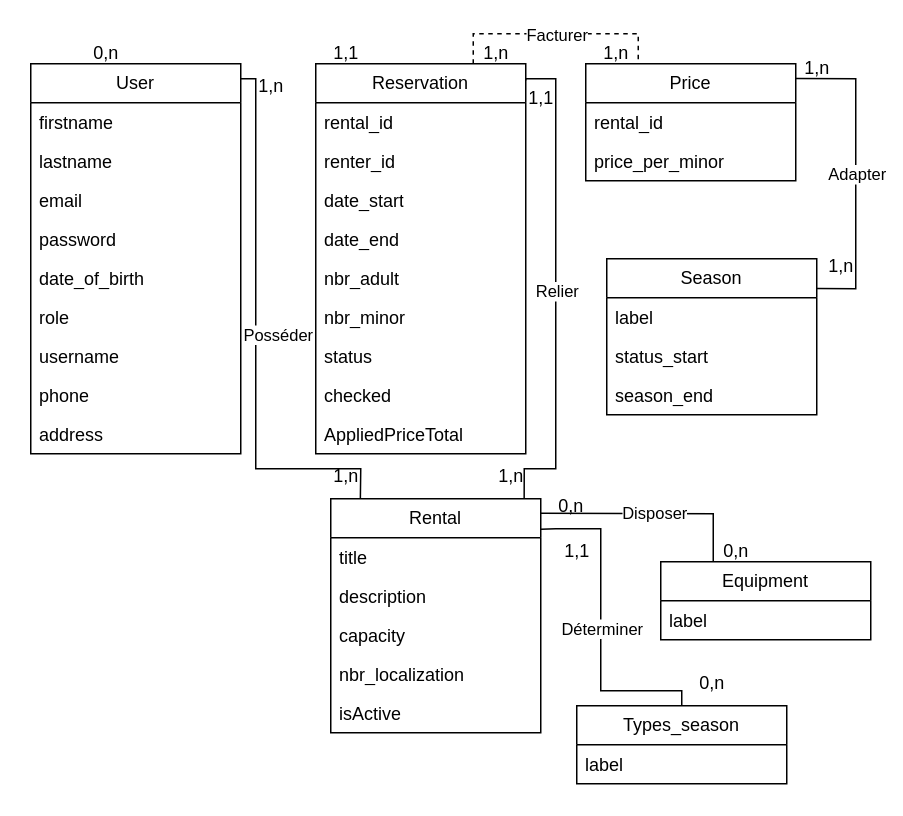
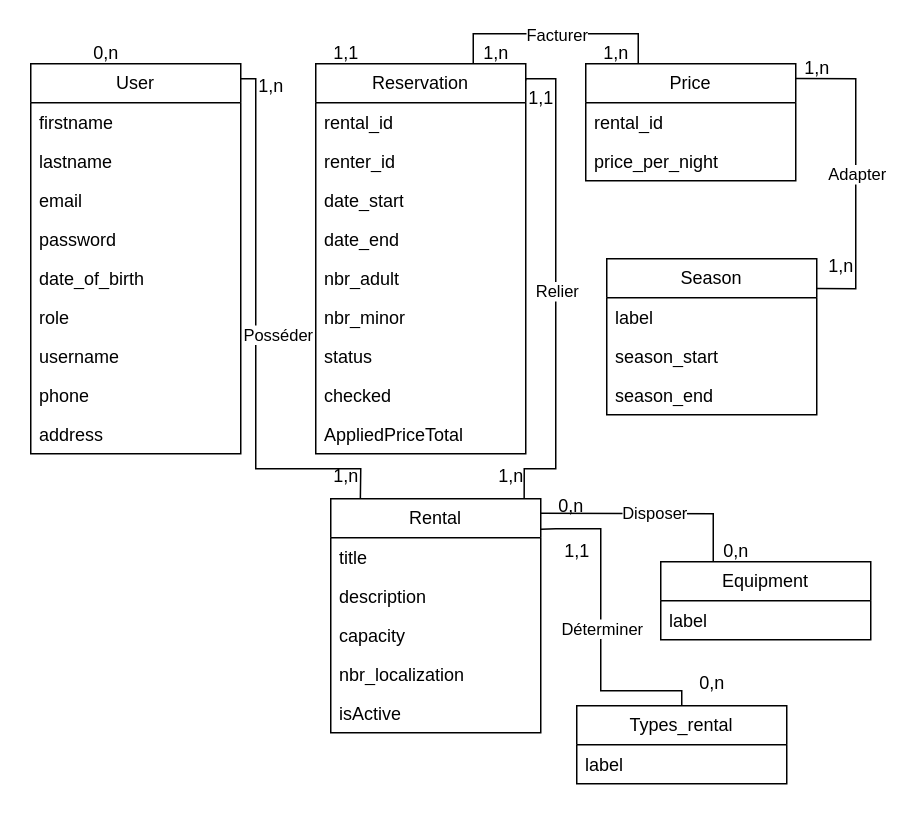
(486, 34) -> (486, 34)
(666, 163) -> (666, 163)
(676, 358) -> (676, 358)
(682, 725) -> (682, 725)
